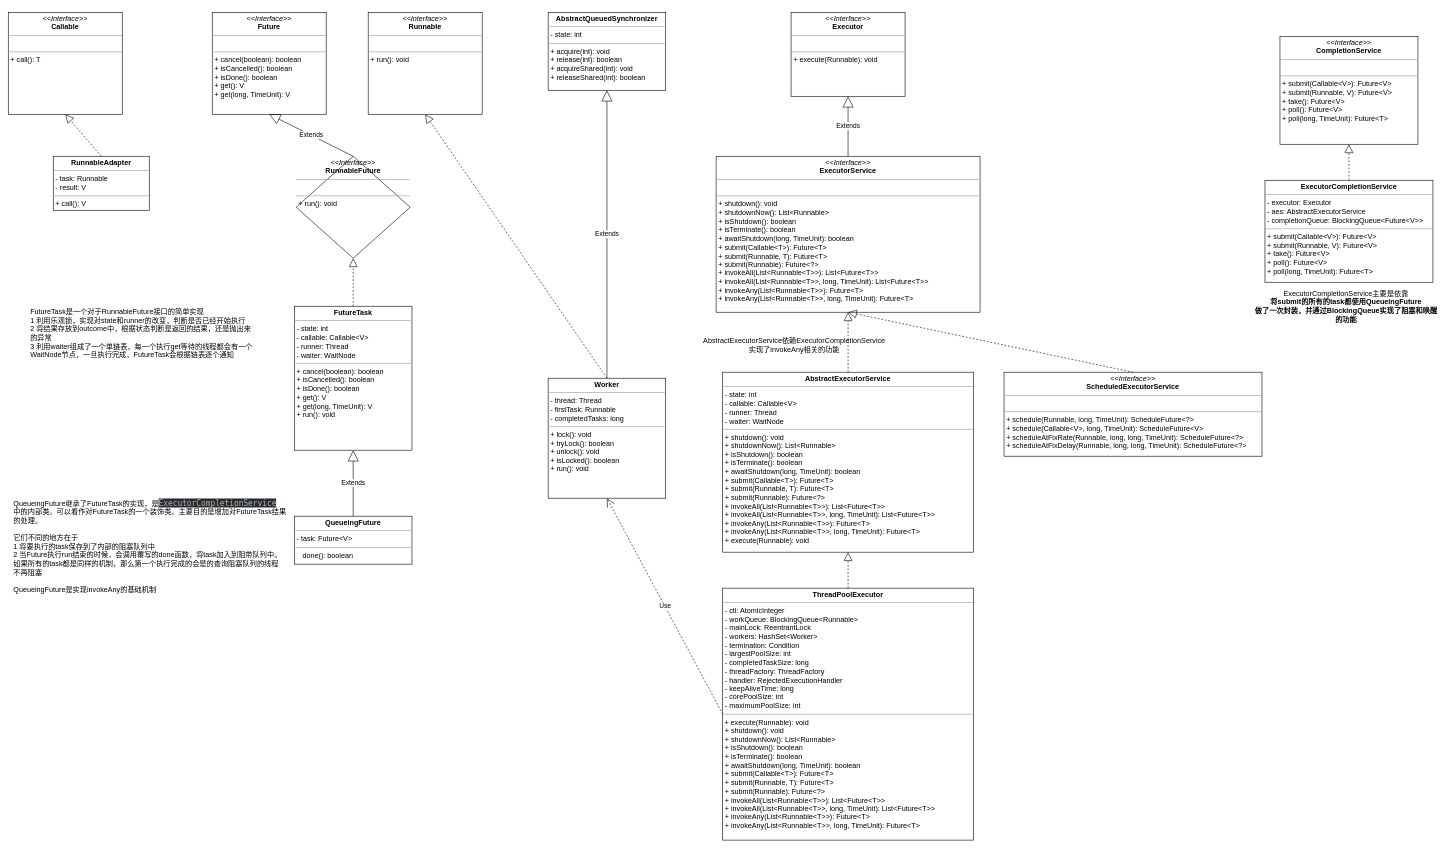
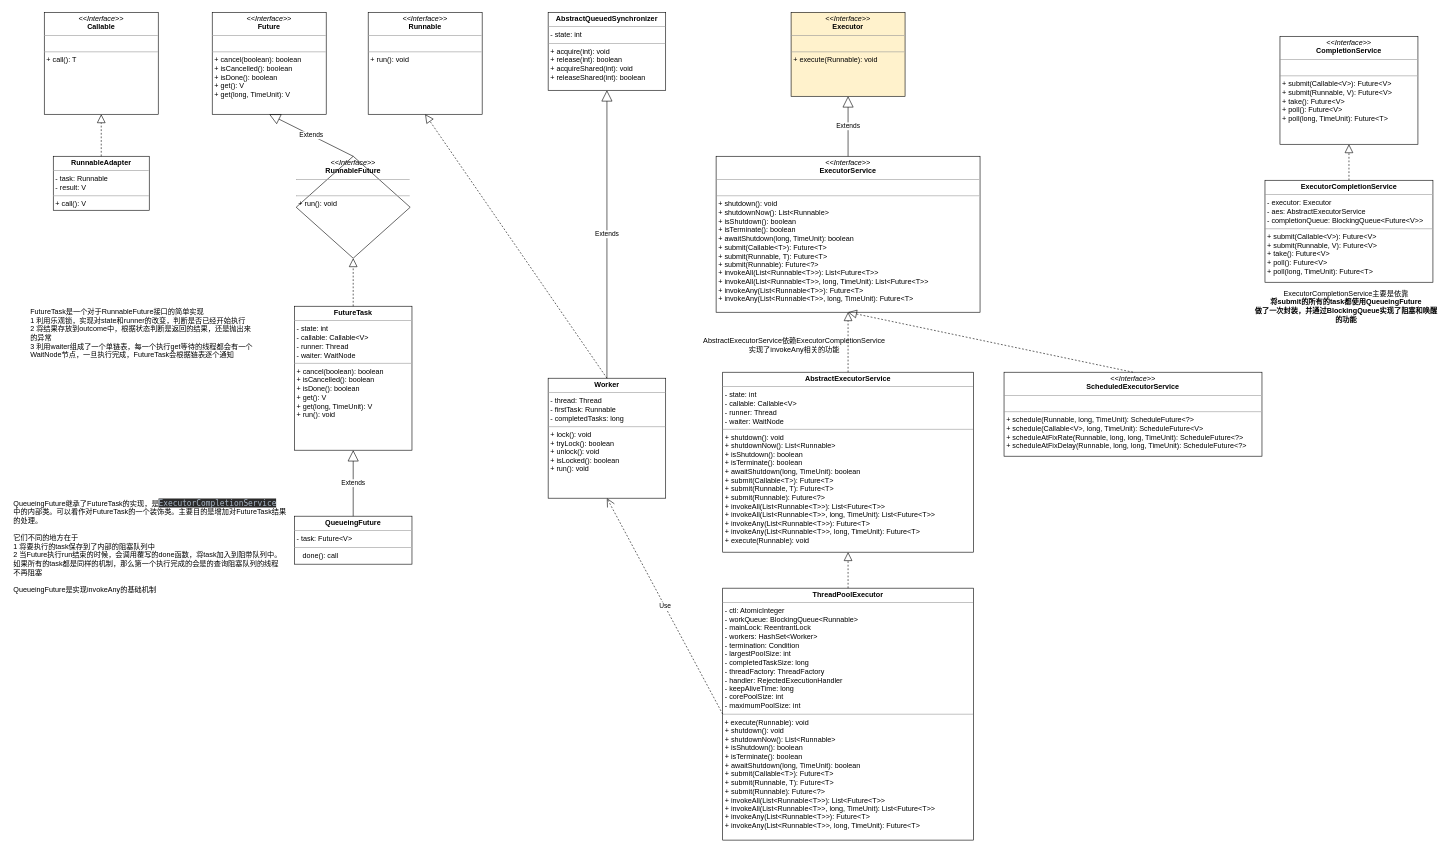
(848, 54) -> (848, 54)
(65, 63) -> (101, 63)
(326, 529) -> (326, 529)
